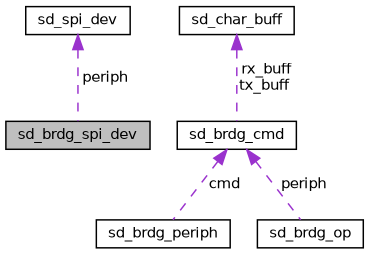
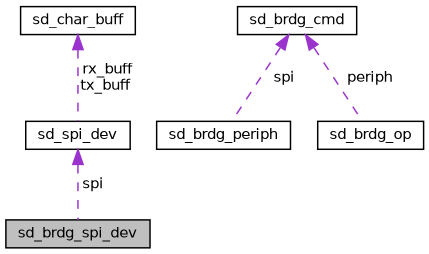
(103, 78) -> (91, 185)
(237, 85) -> (78, 85)
(223, 185) -> (282, 78)
